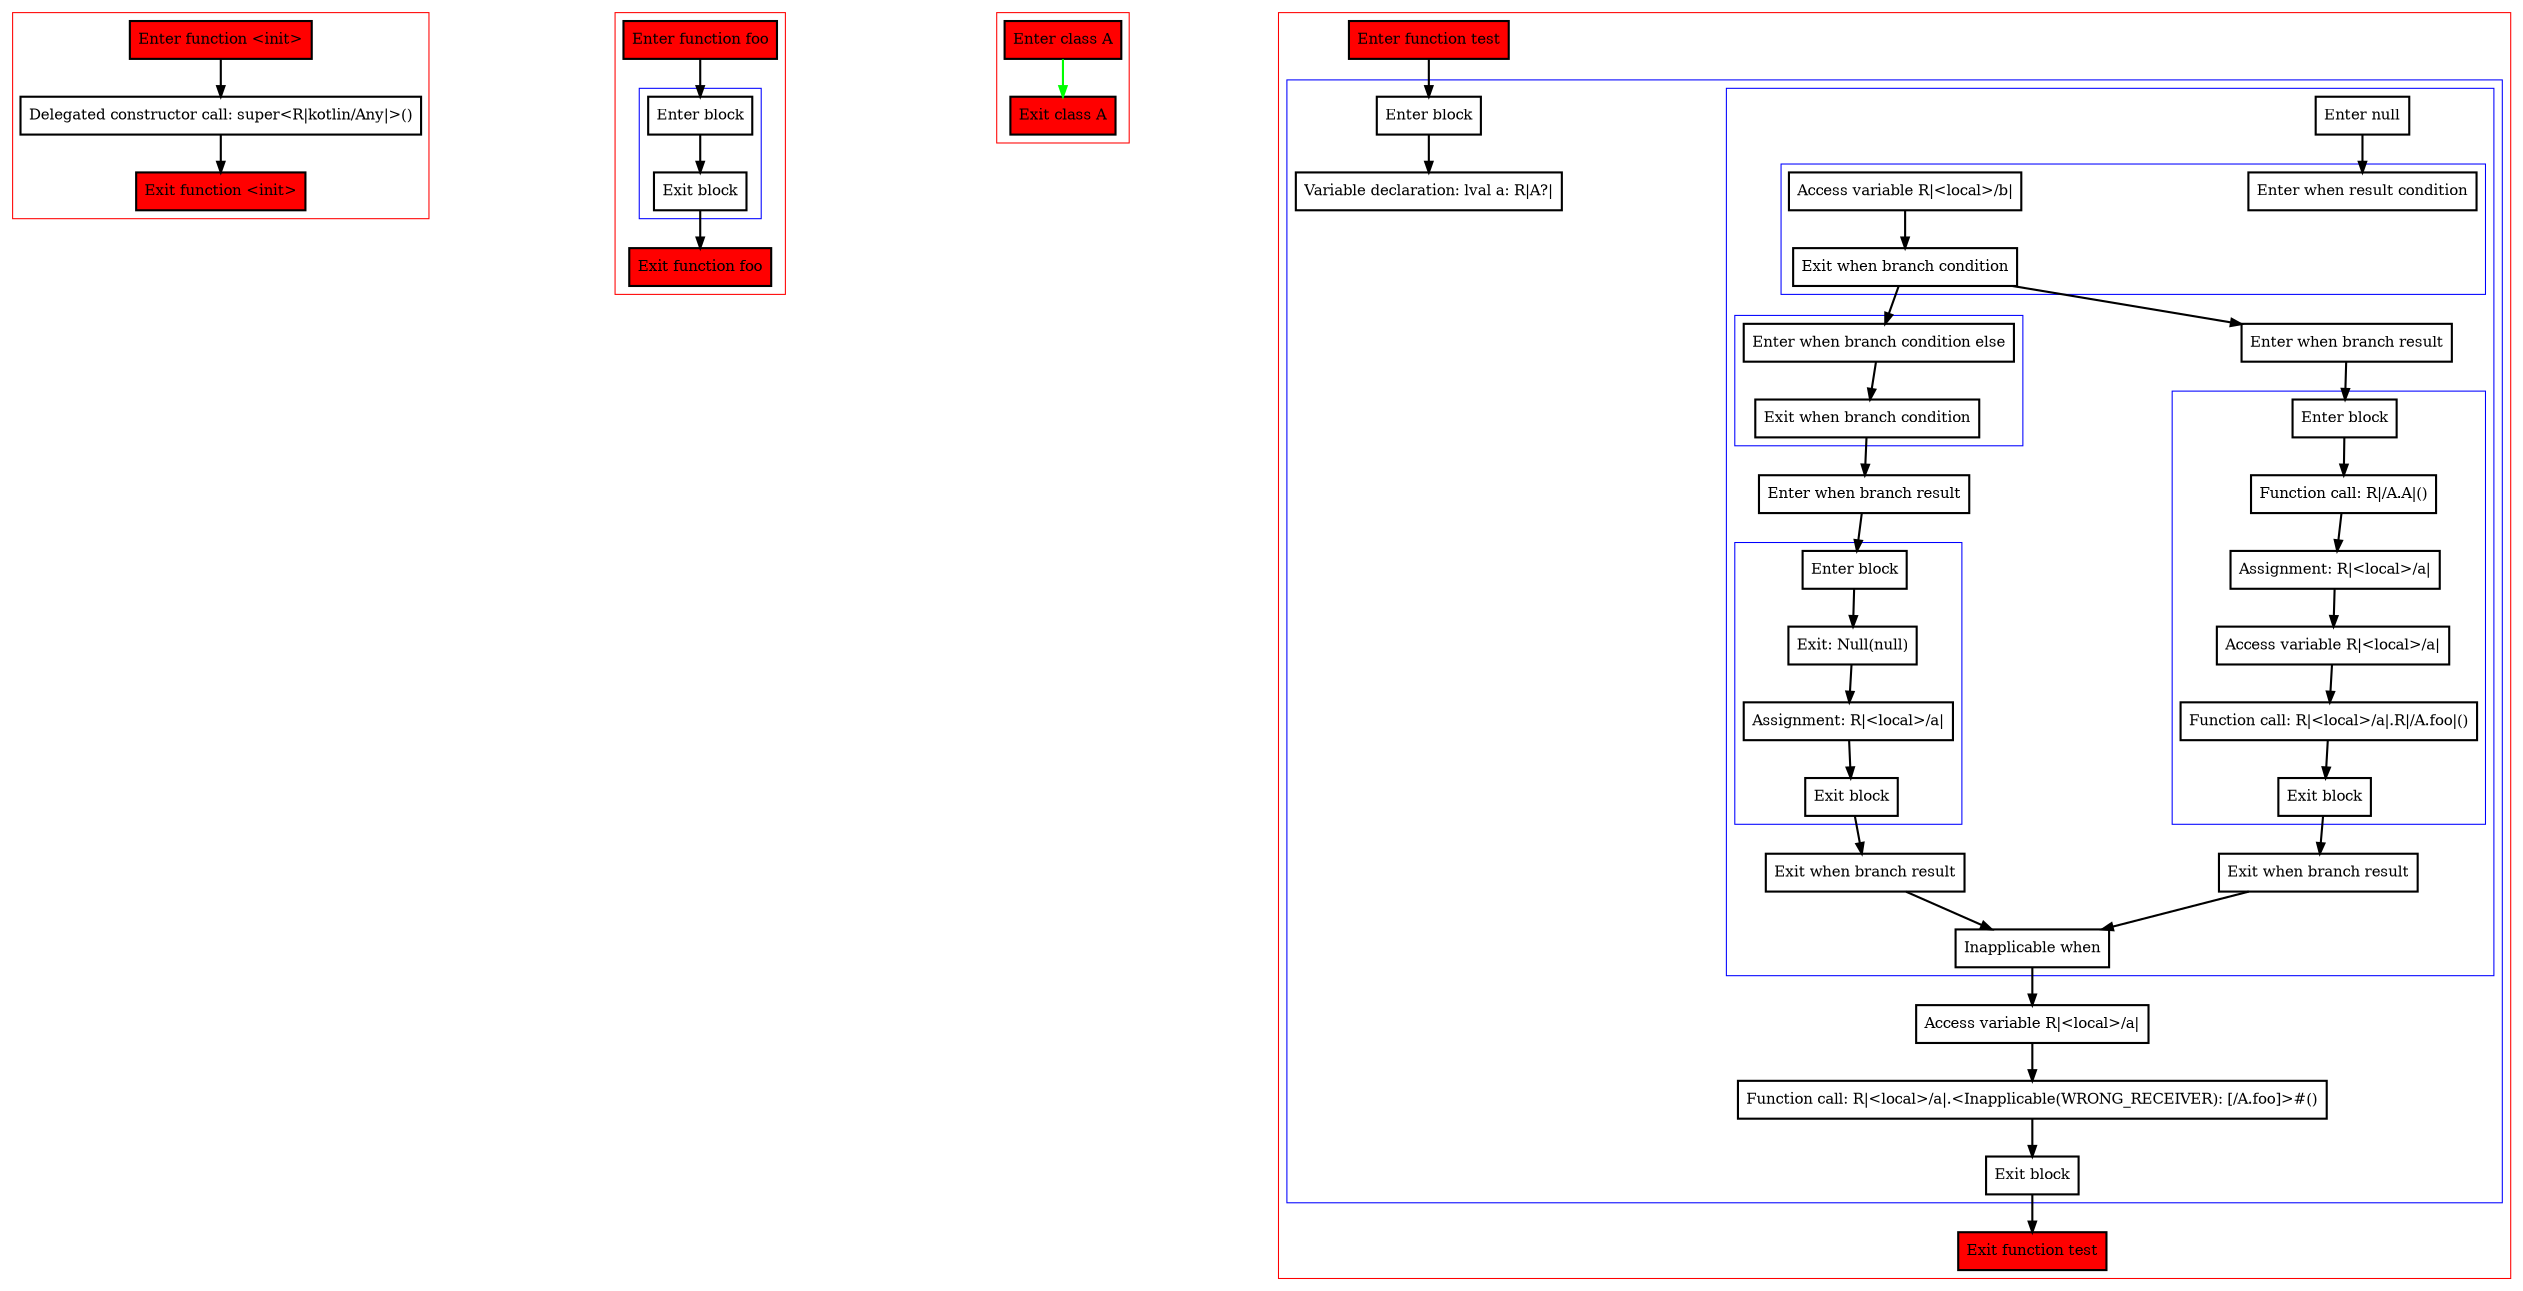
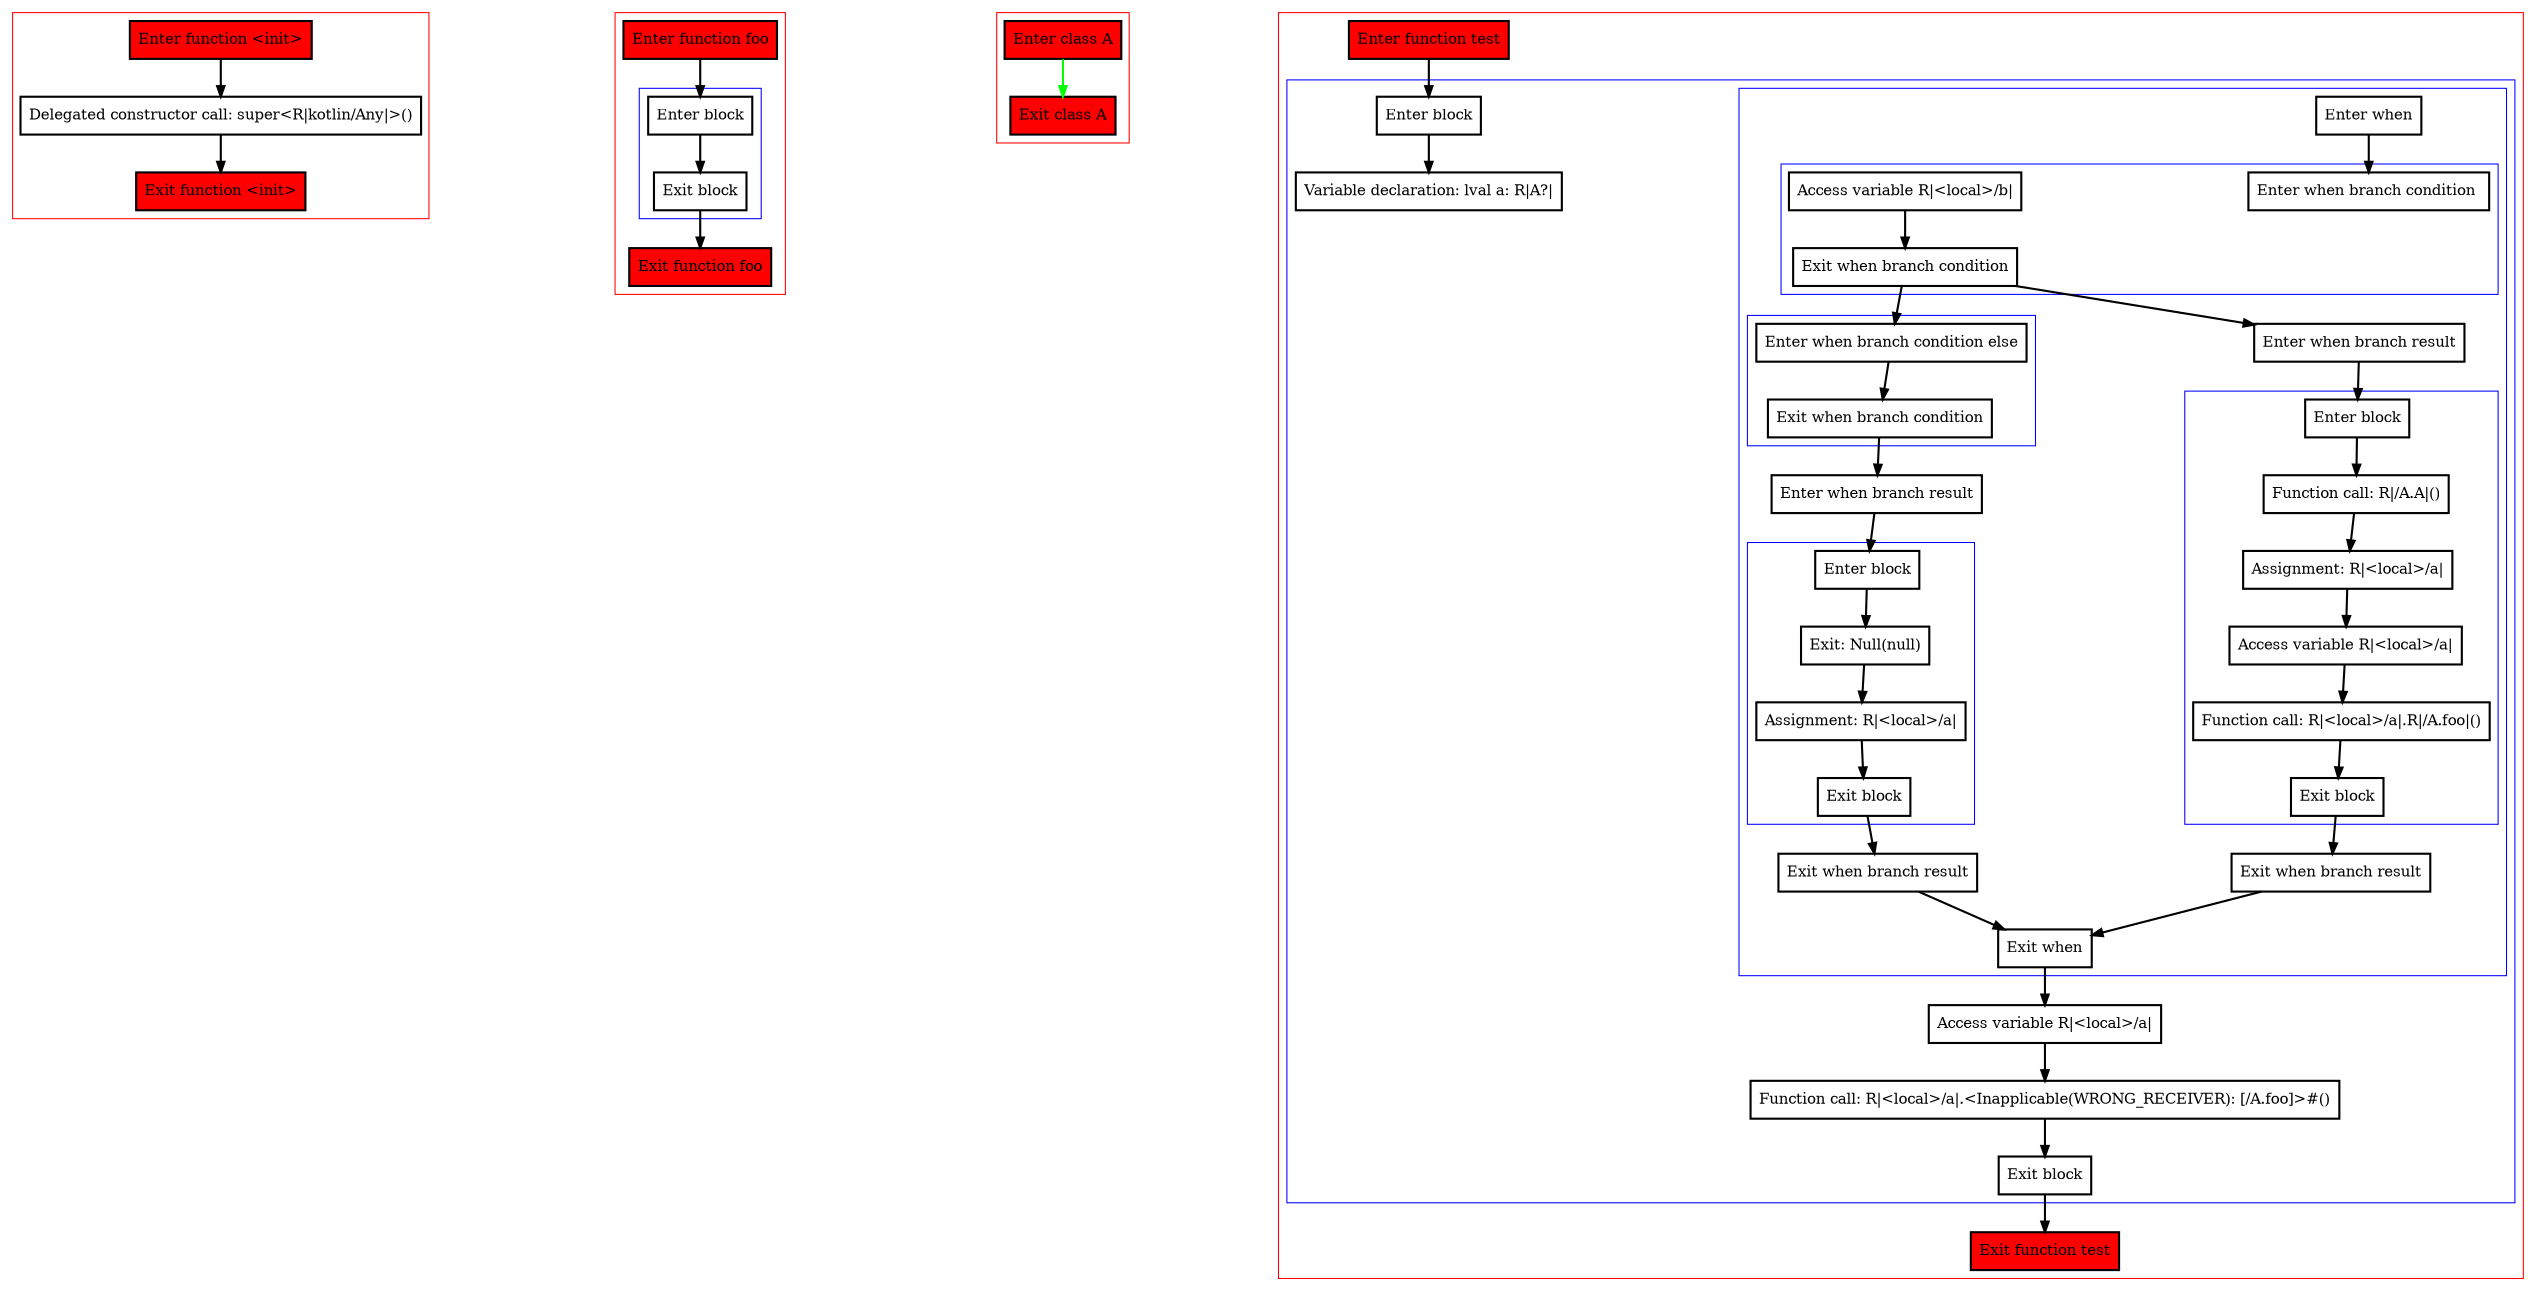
(2362, 116) -> (2369, 116)
(2362, 191) -> (2369, 191)
(2032, 948) -> (2045, 948)
